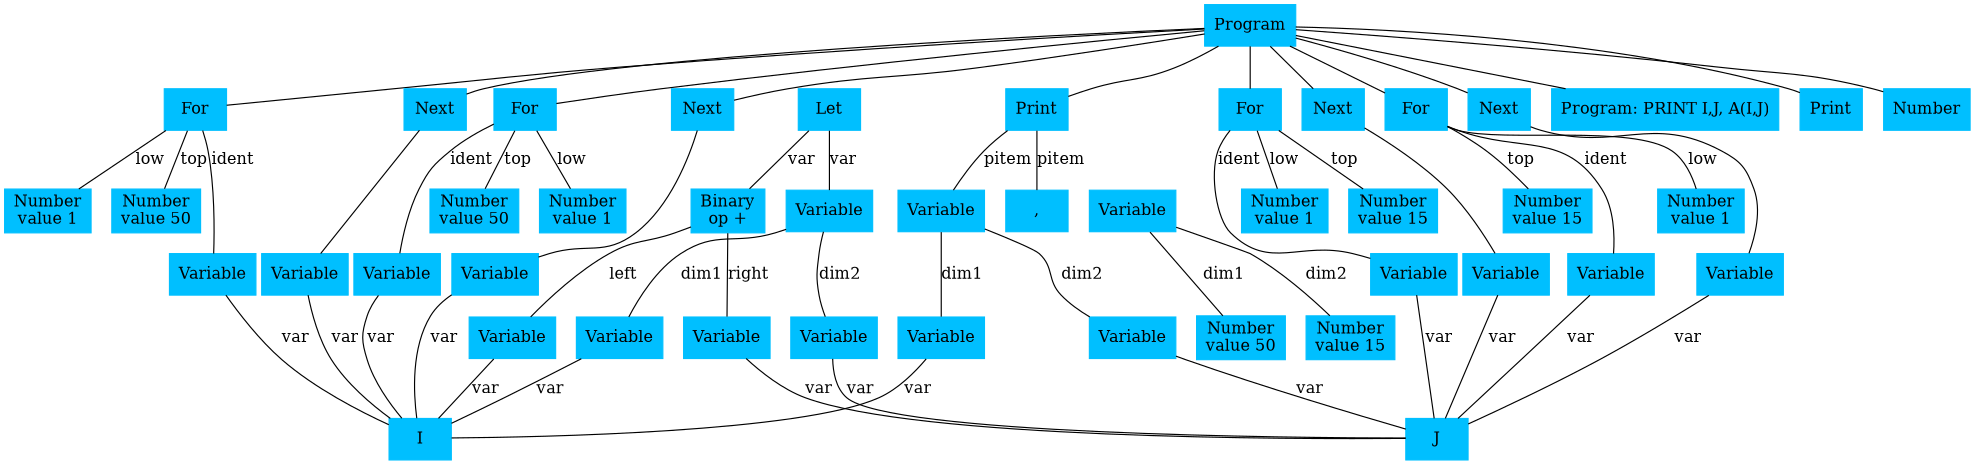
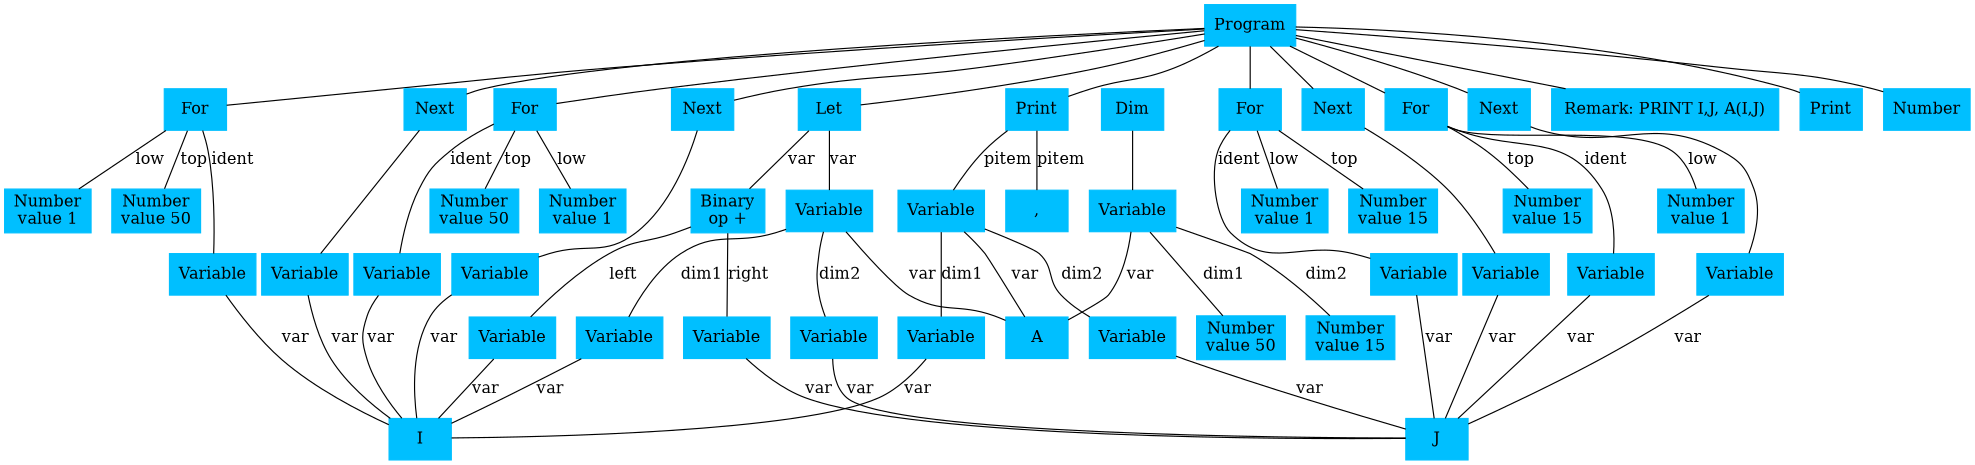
none -> (1034, 80)
none -> (1133, 110)
(1665, 110) -> (1665, 110)
none -> (1037, 338)
